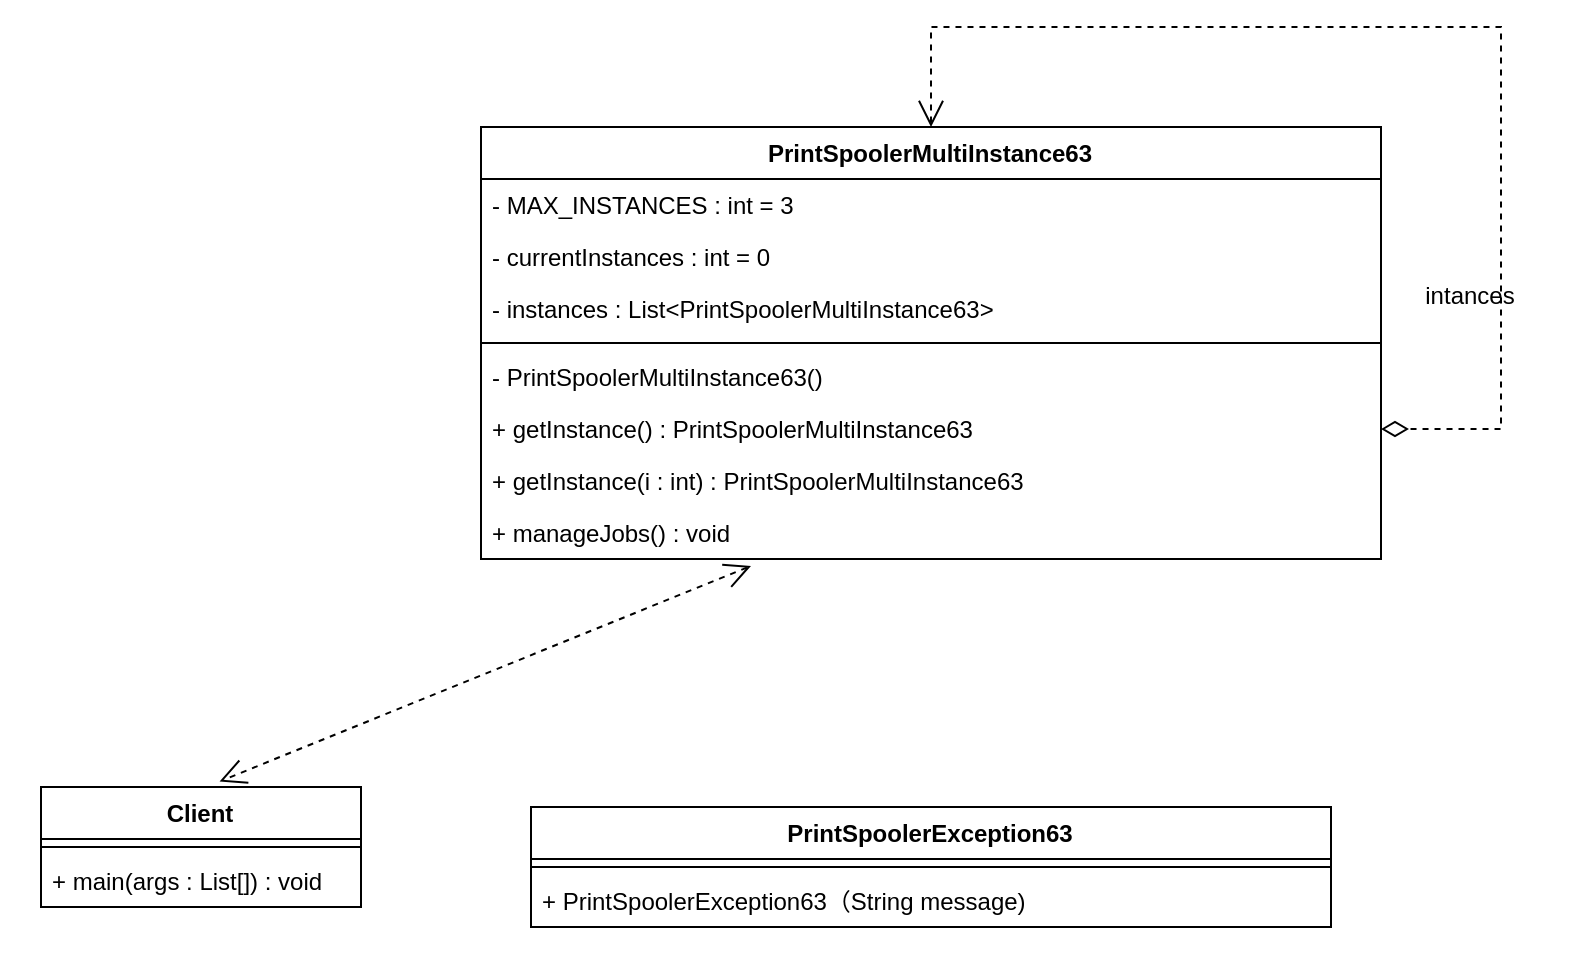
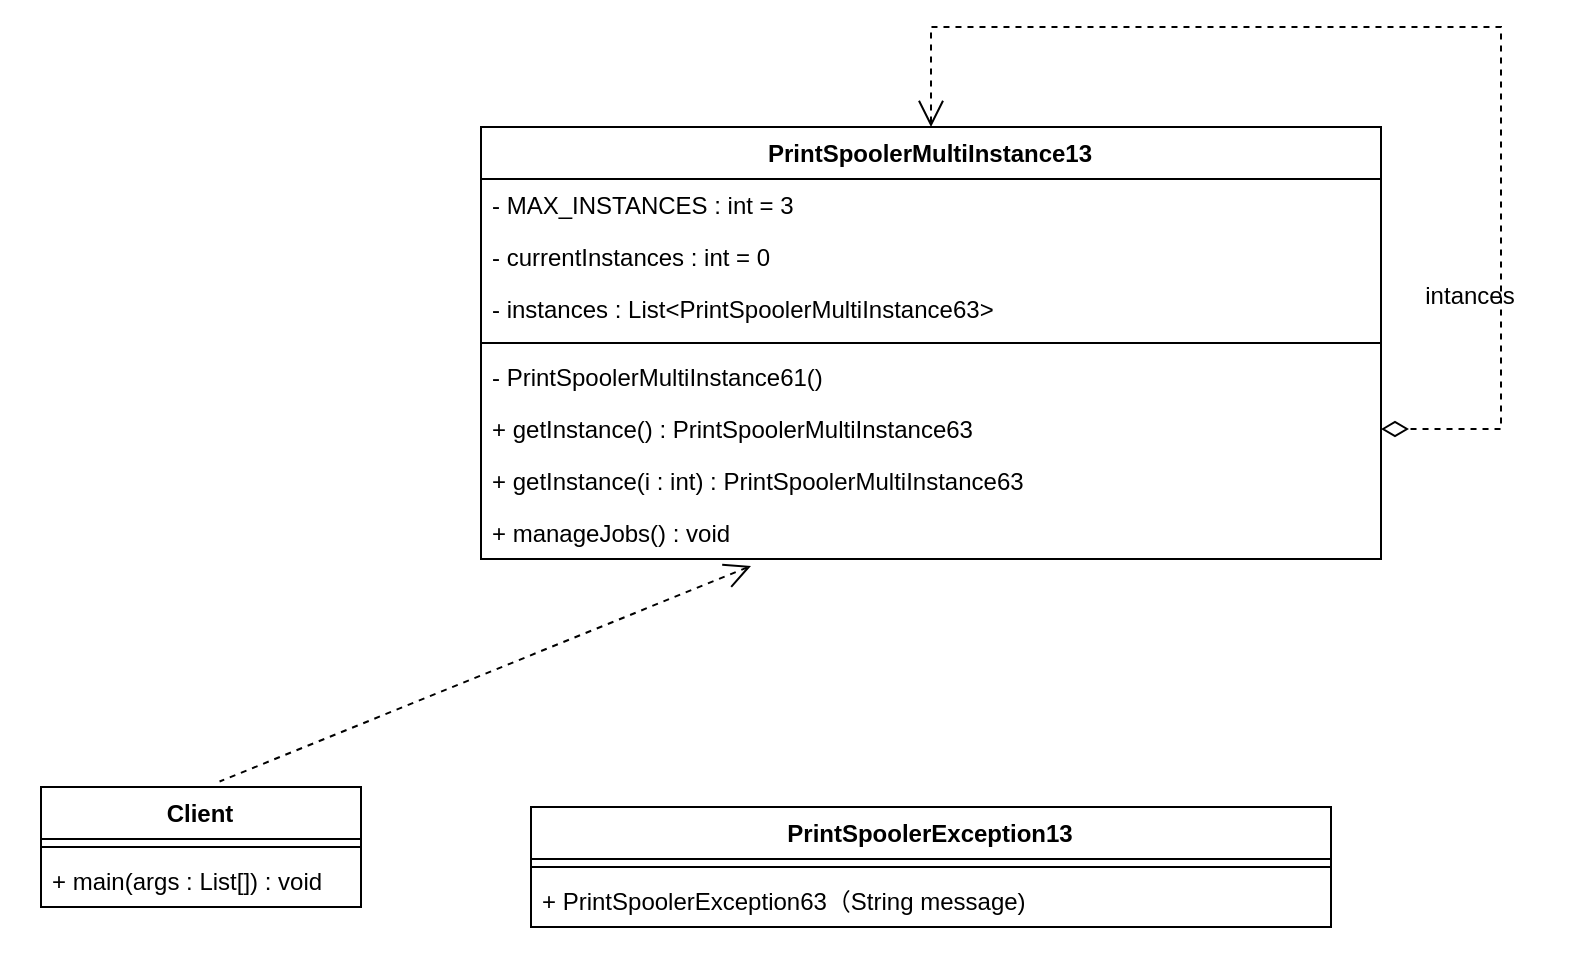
(931, 155) -> (931, 155)
(689, 379) -> (689, 379)
(226, 779) -> (225, 779)
(931, 835) -> (931, 835)
